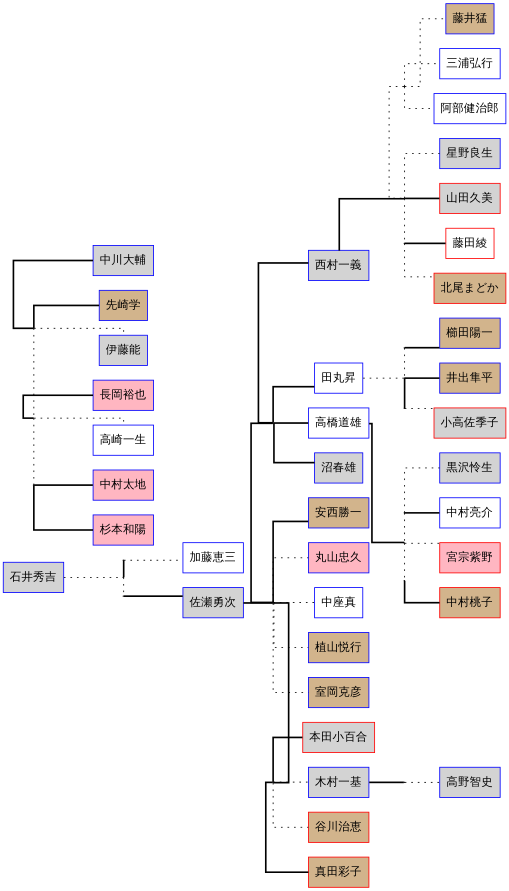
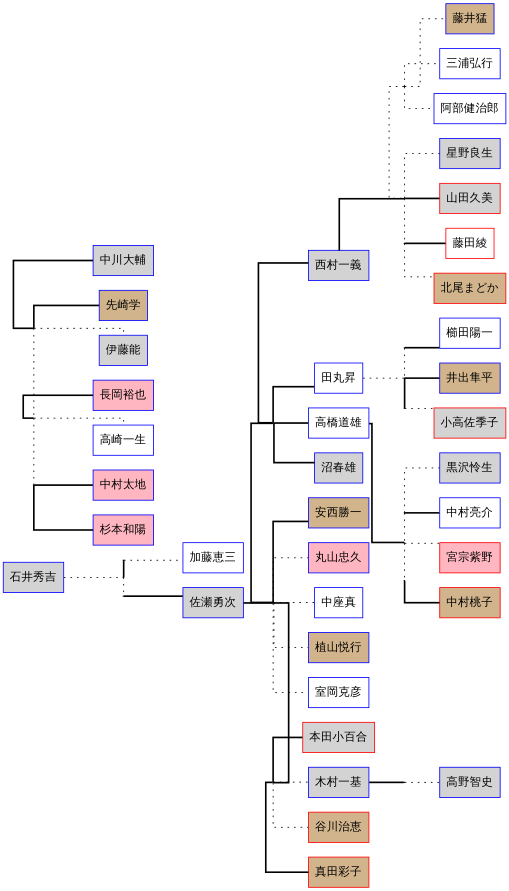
(470, 333) -> (470, 333)
(339, 693) -> (339, 693)
